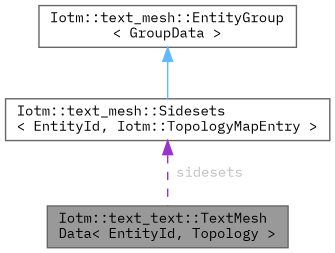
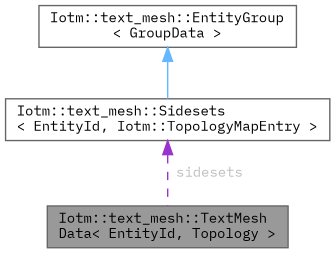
(168, 227) -> (168, 227)
